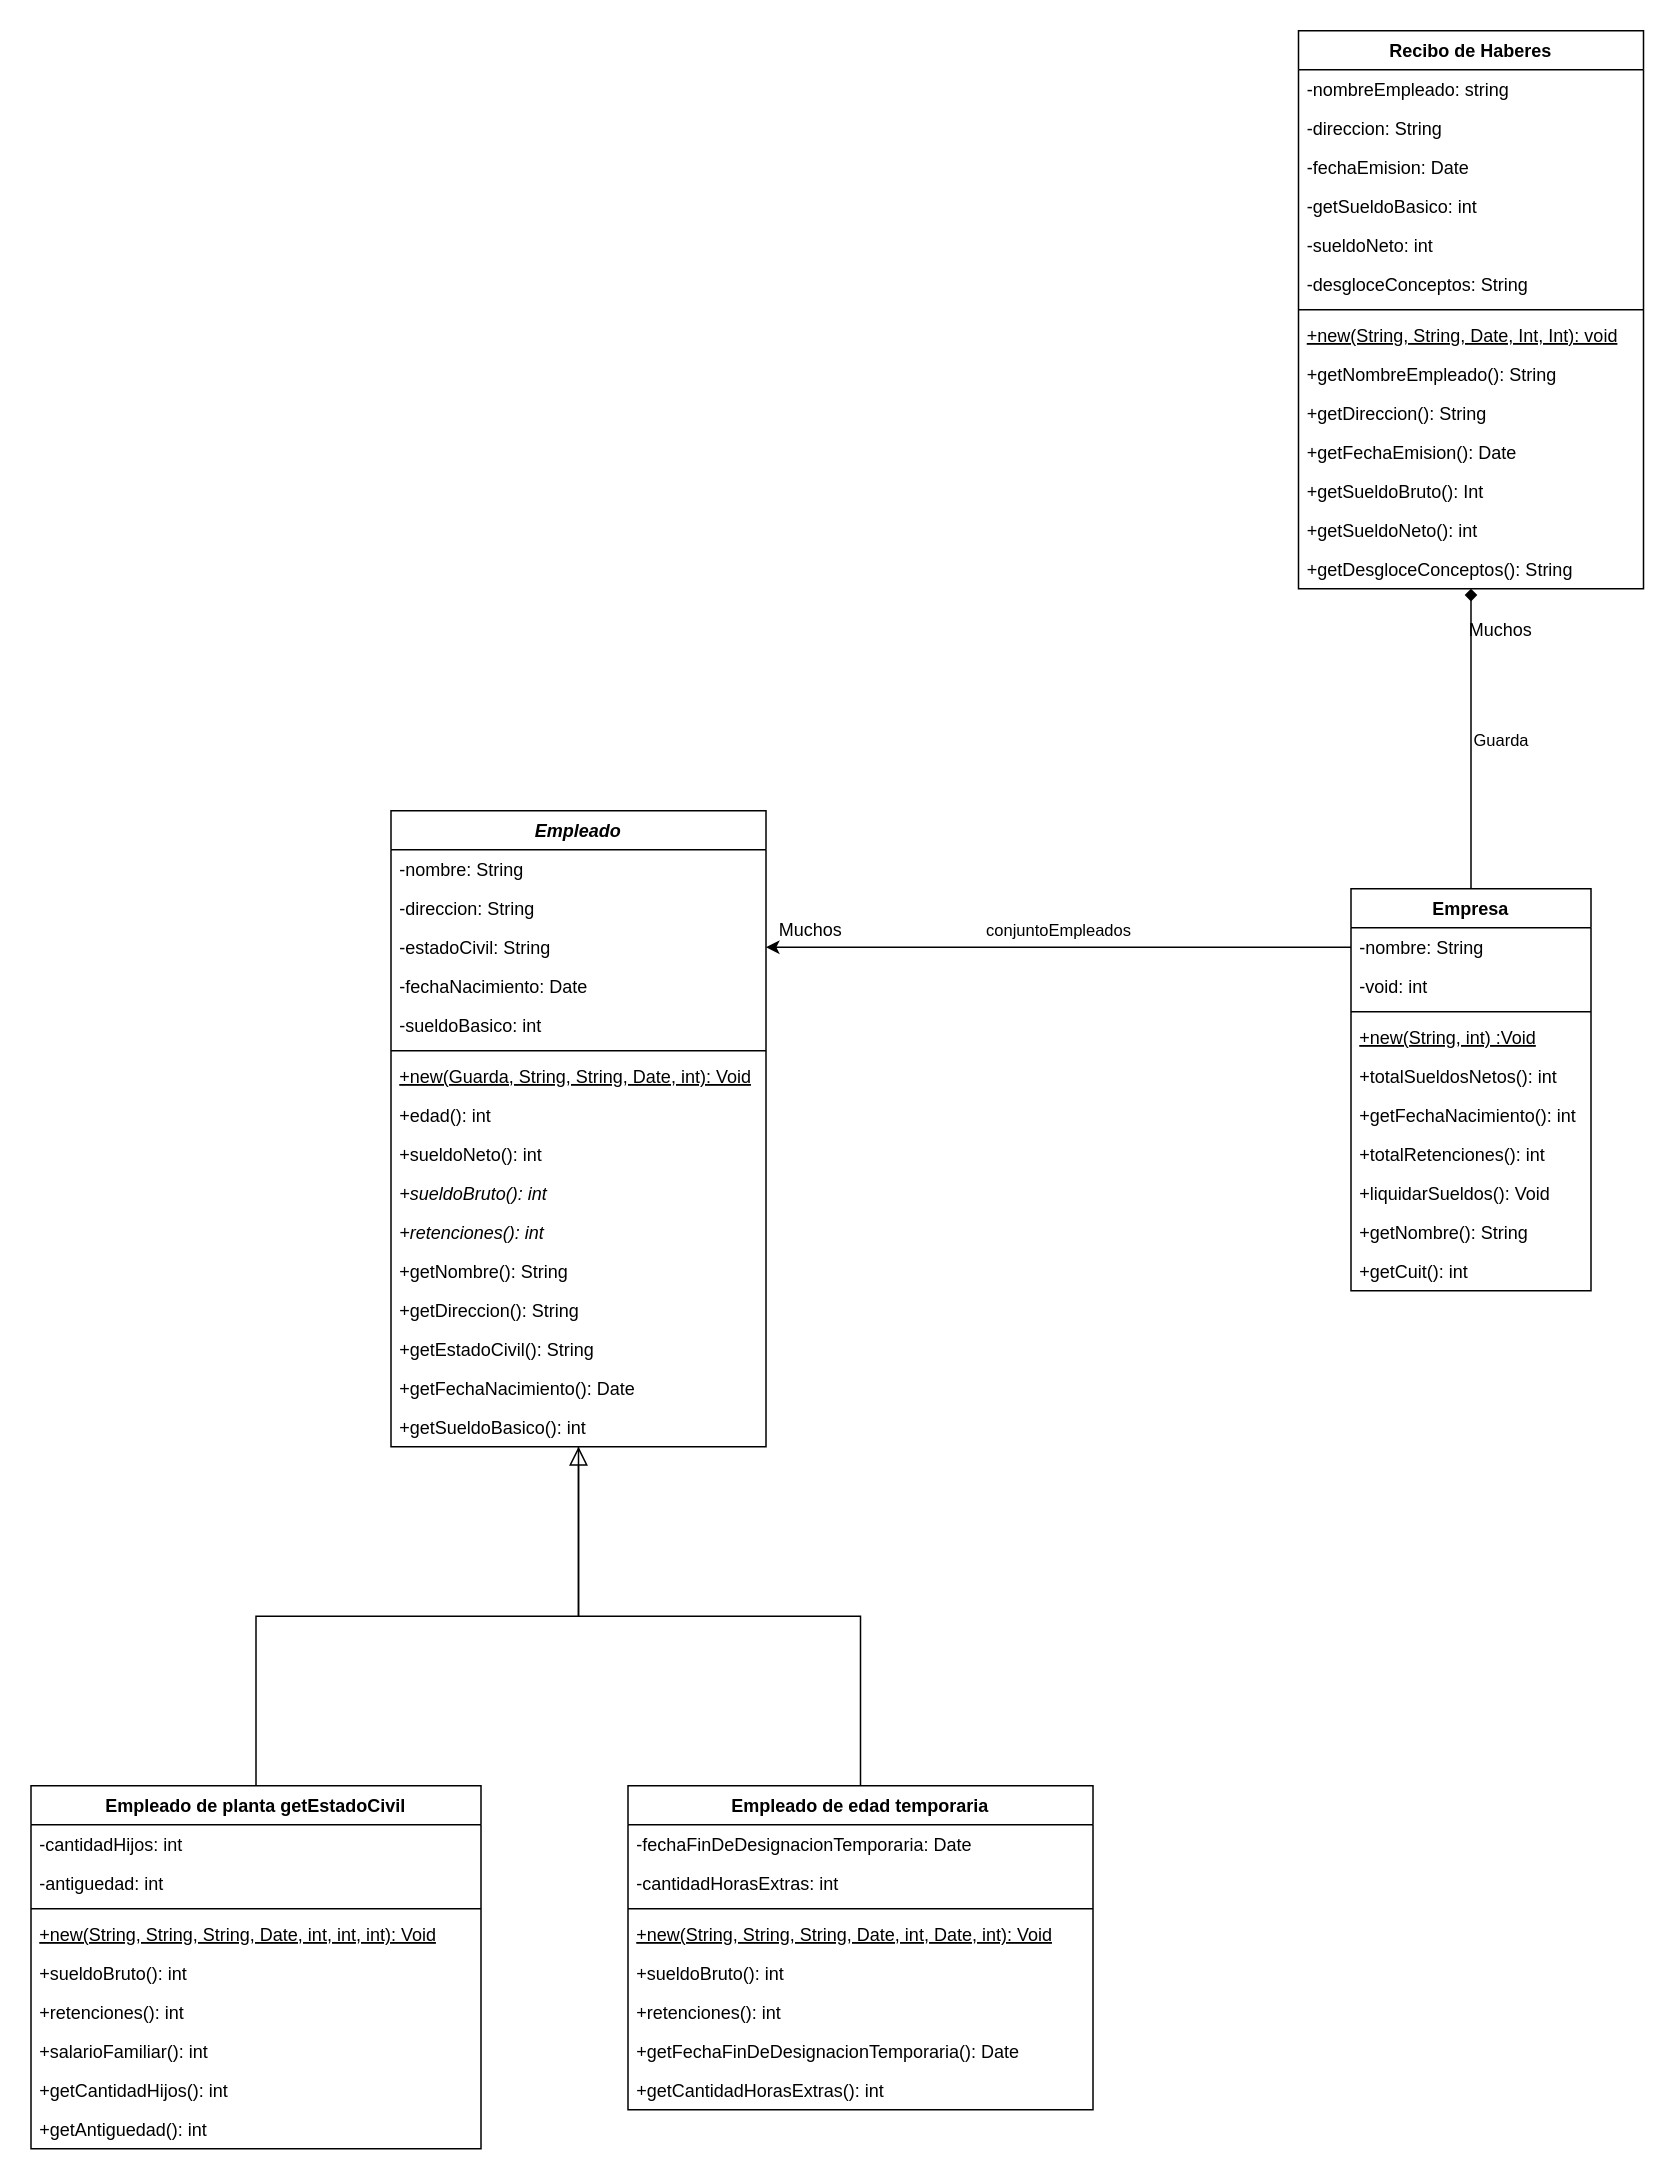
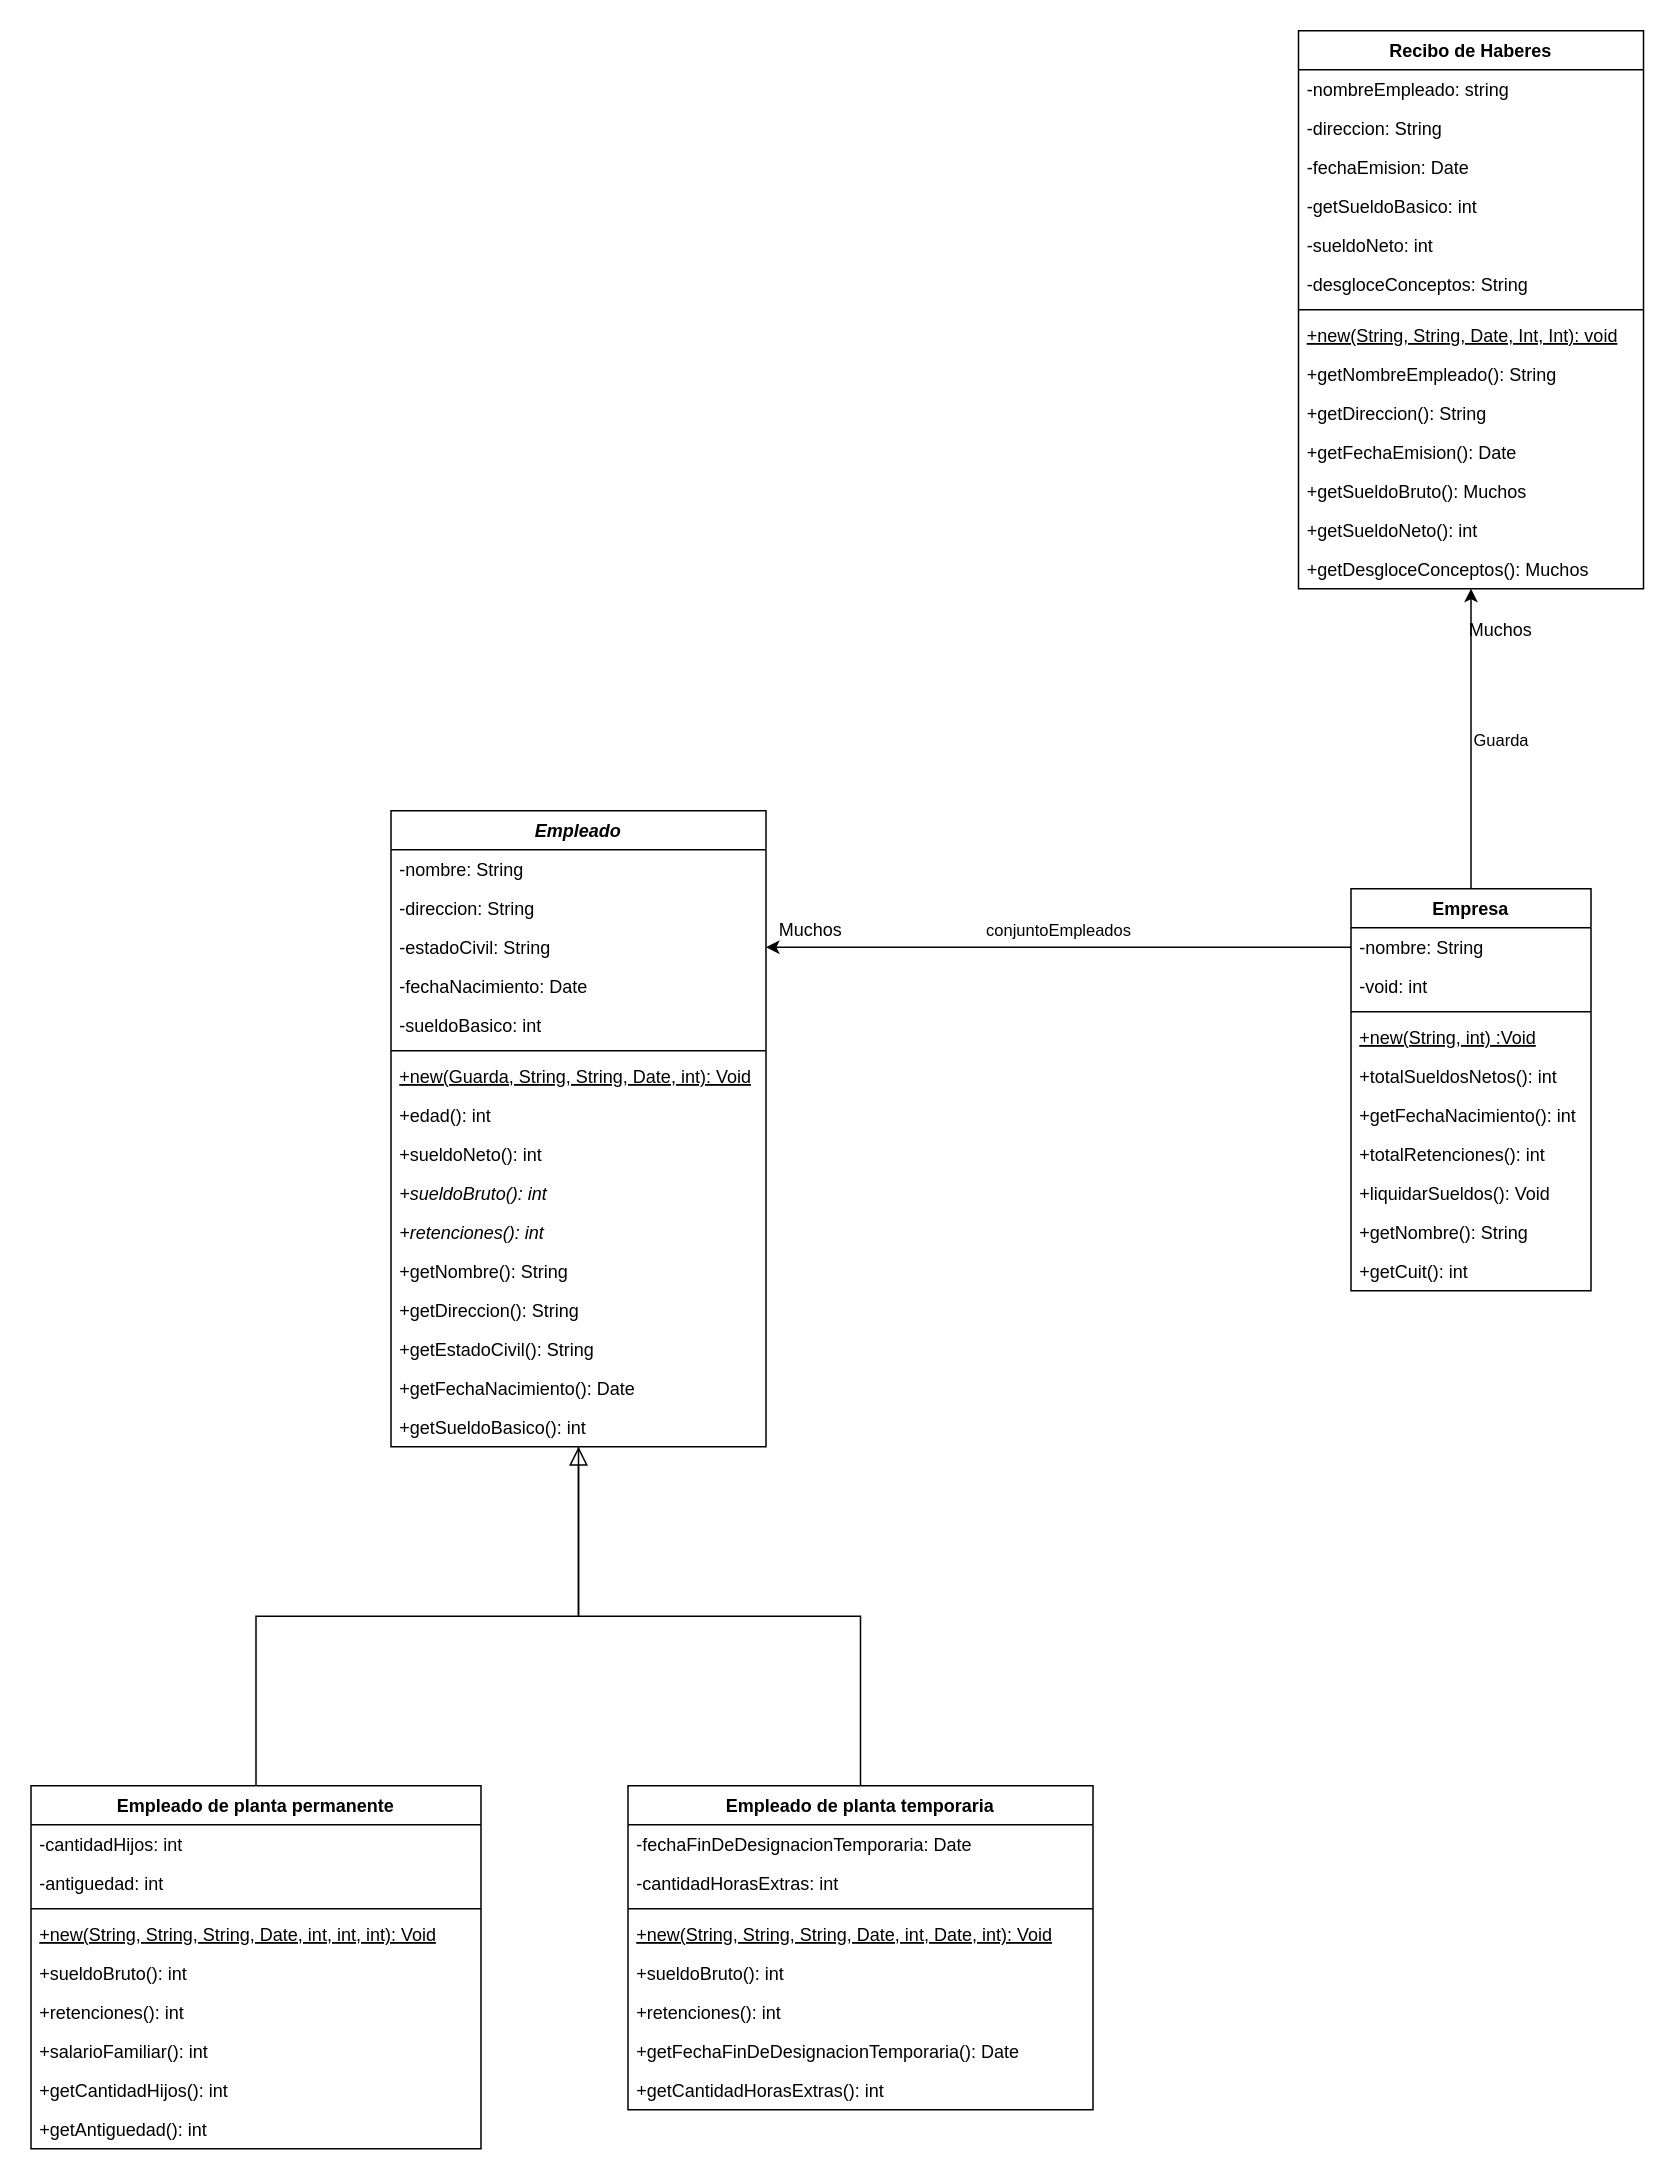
(1410, 492) -> (1425, 492)
(1453, 570) -> (1456, 570)
(1471, 601) -> (1471, 600)
(255, 1806) -> (255, 1806)
(860, 1806) -> (860, 1806)
